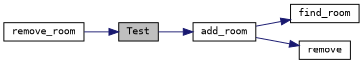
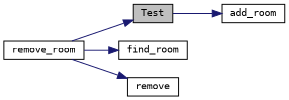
(268, 24) -> (96, 50)
(273, 41) -> (95, 67)
